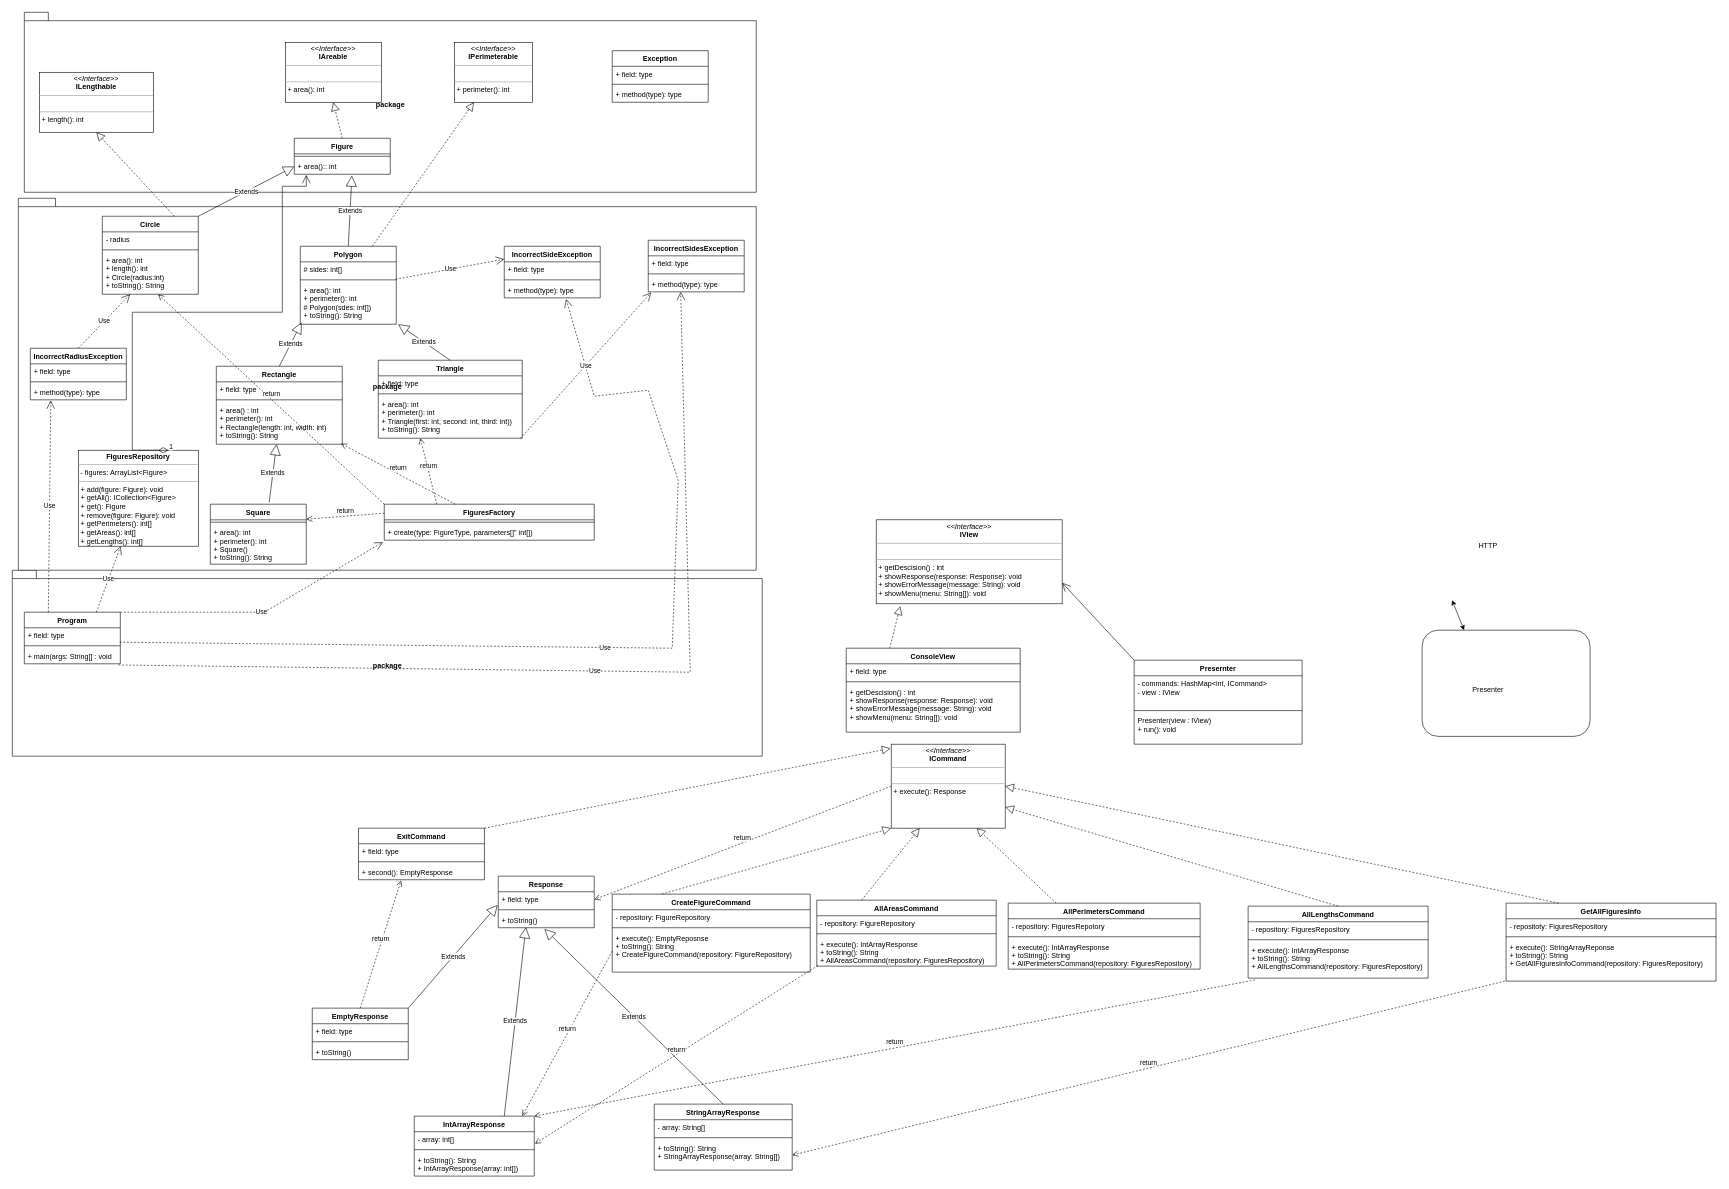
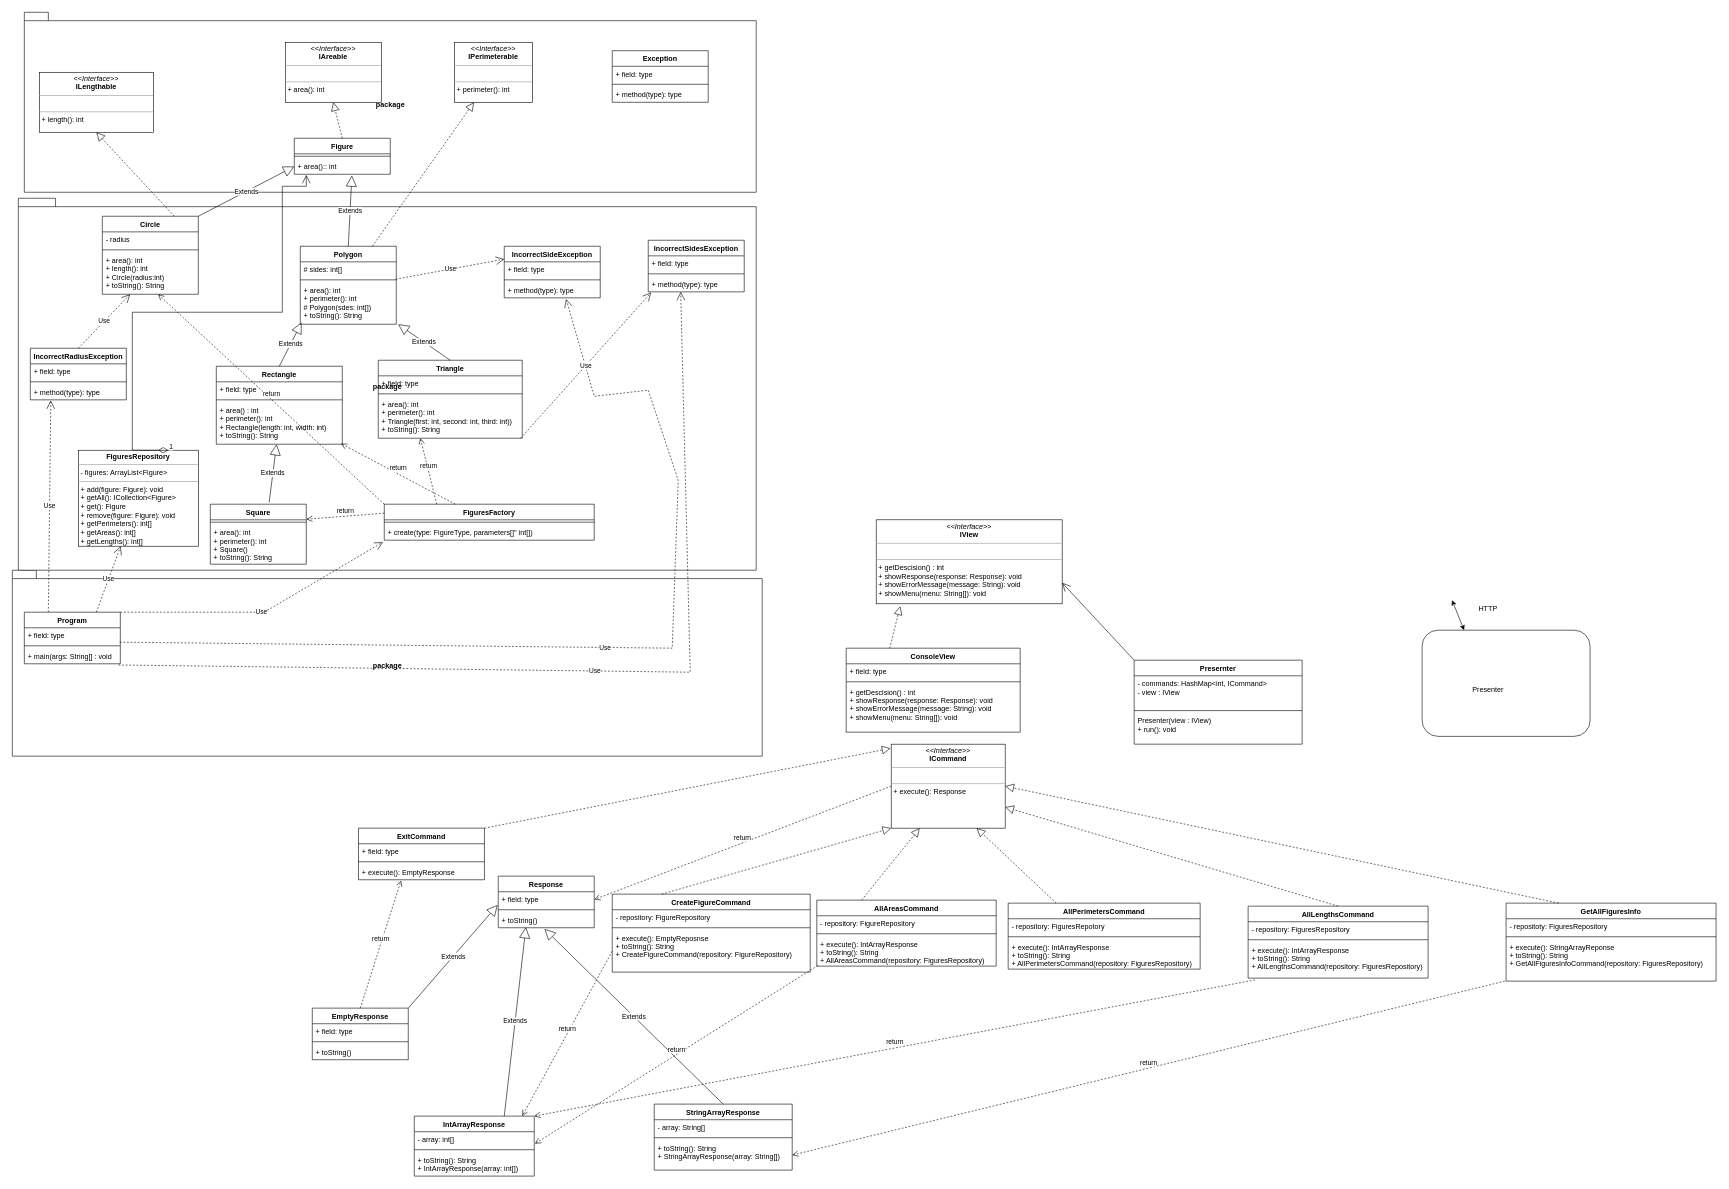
(1488, 546) -> (1488, 609)
(409, 872) -> (411, 872)
